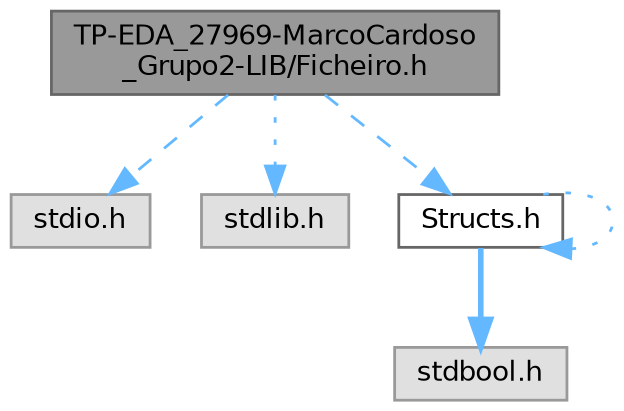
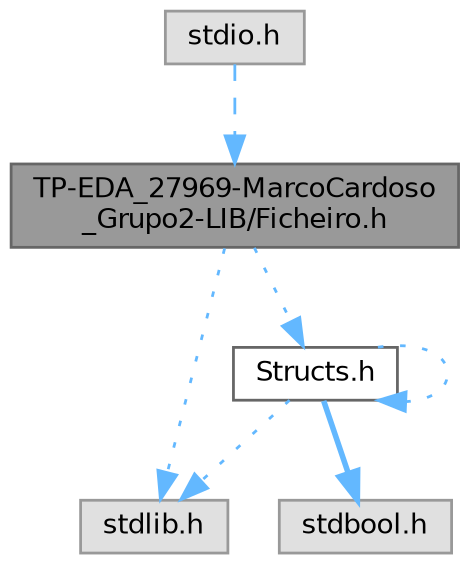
(180, 135) -> (235, 100)
(376, 136) -> (273, 285)
none -> (246, 440)
